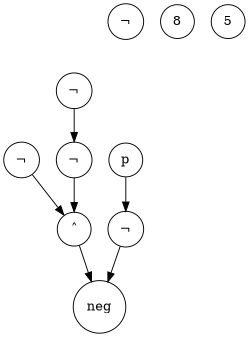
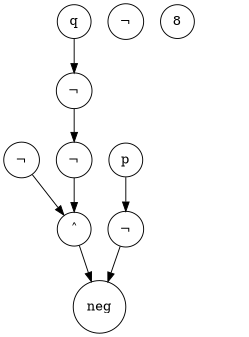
none -> (74, 22)
(228, 22) -> none
